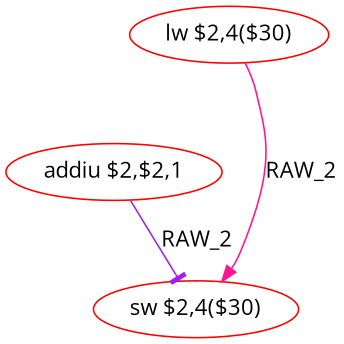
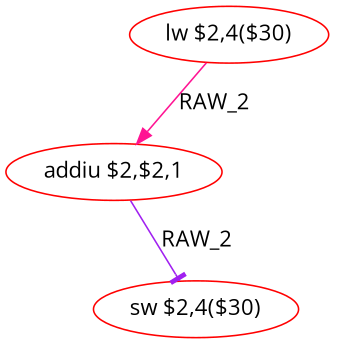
(265, 167) -> (177, 97)
